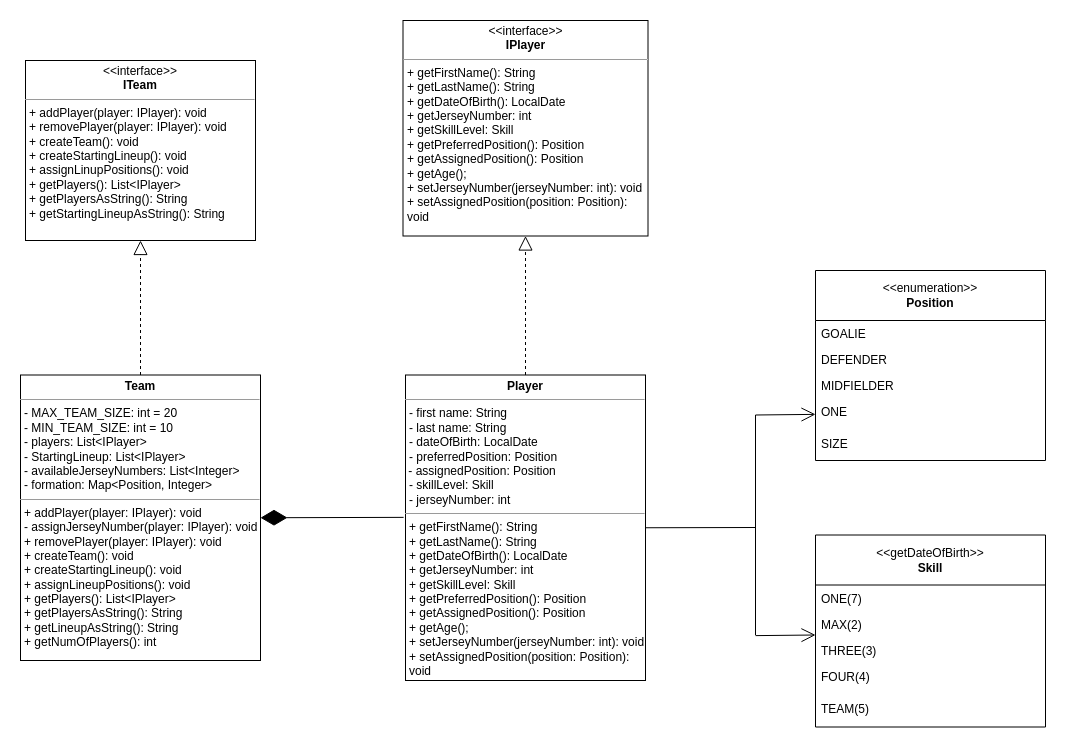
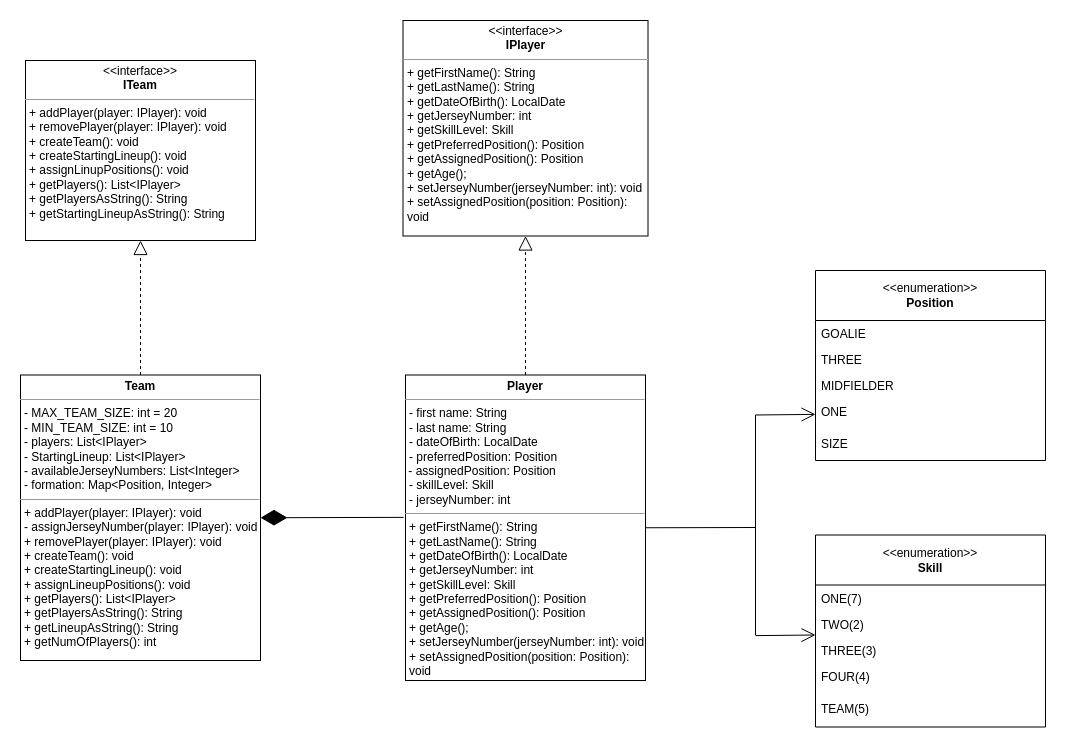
(848, 361) -> (838, 361)
(931, 561) -> (931, 561)
(842, 626) -> (842, 626)
